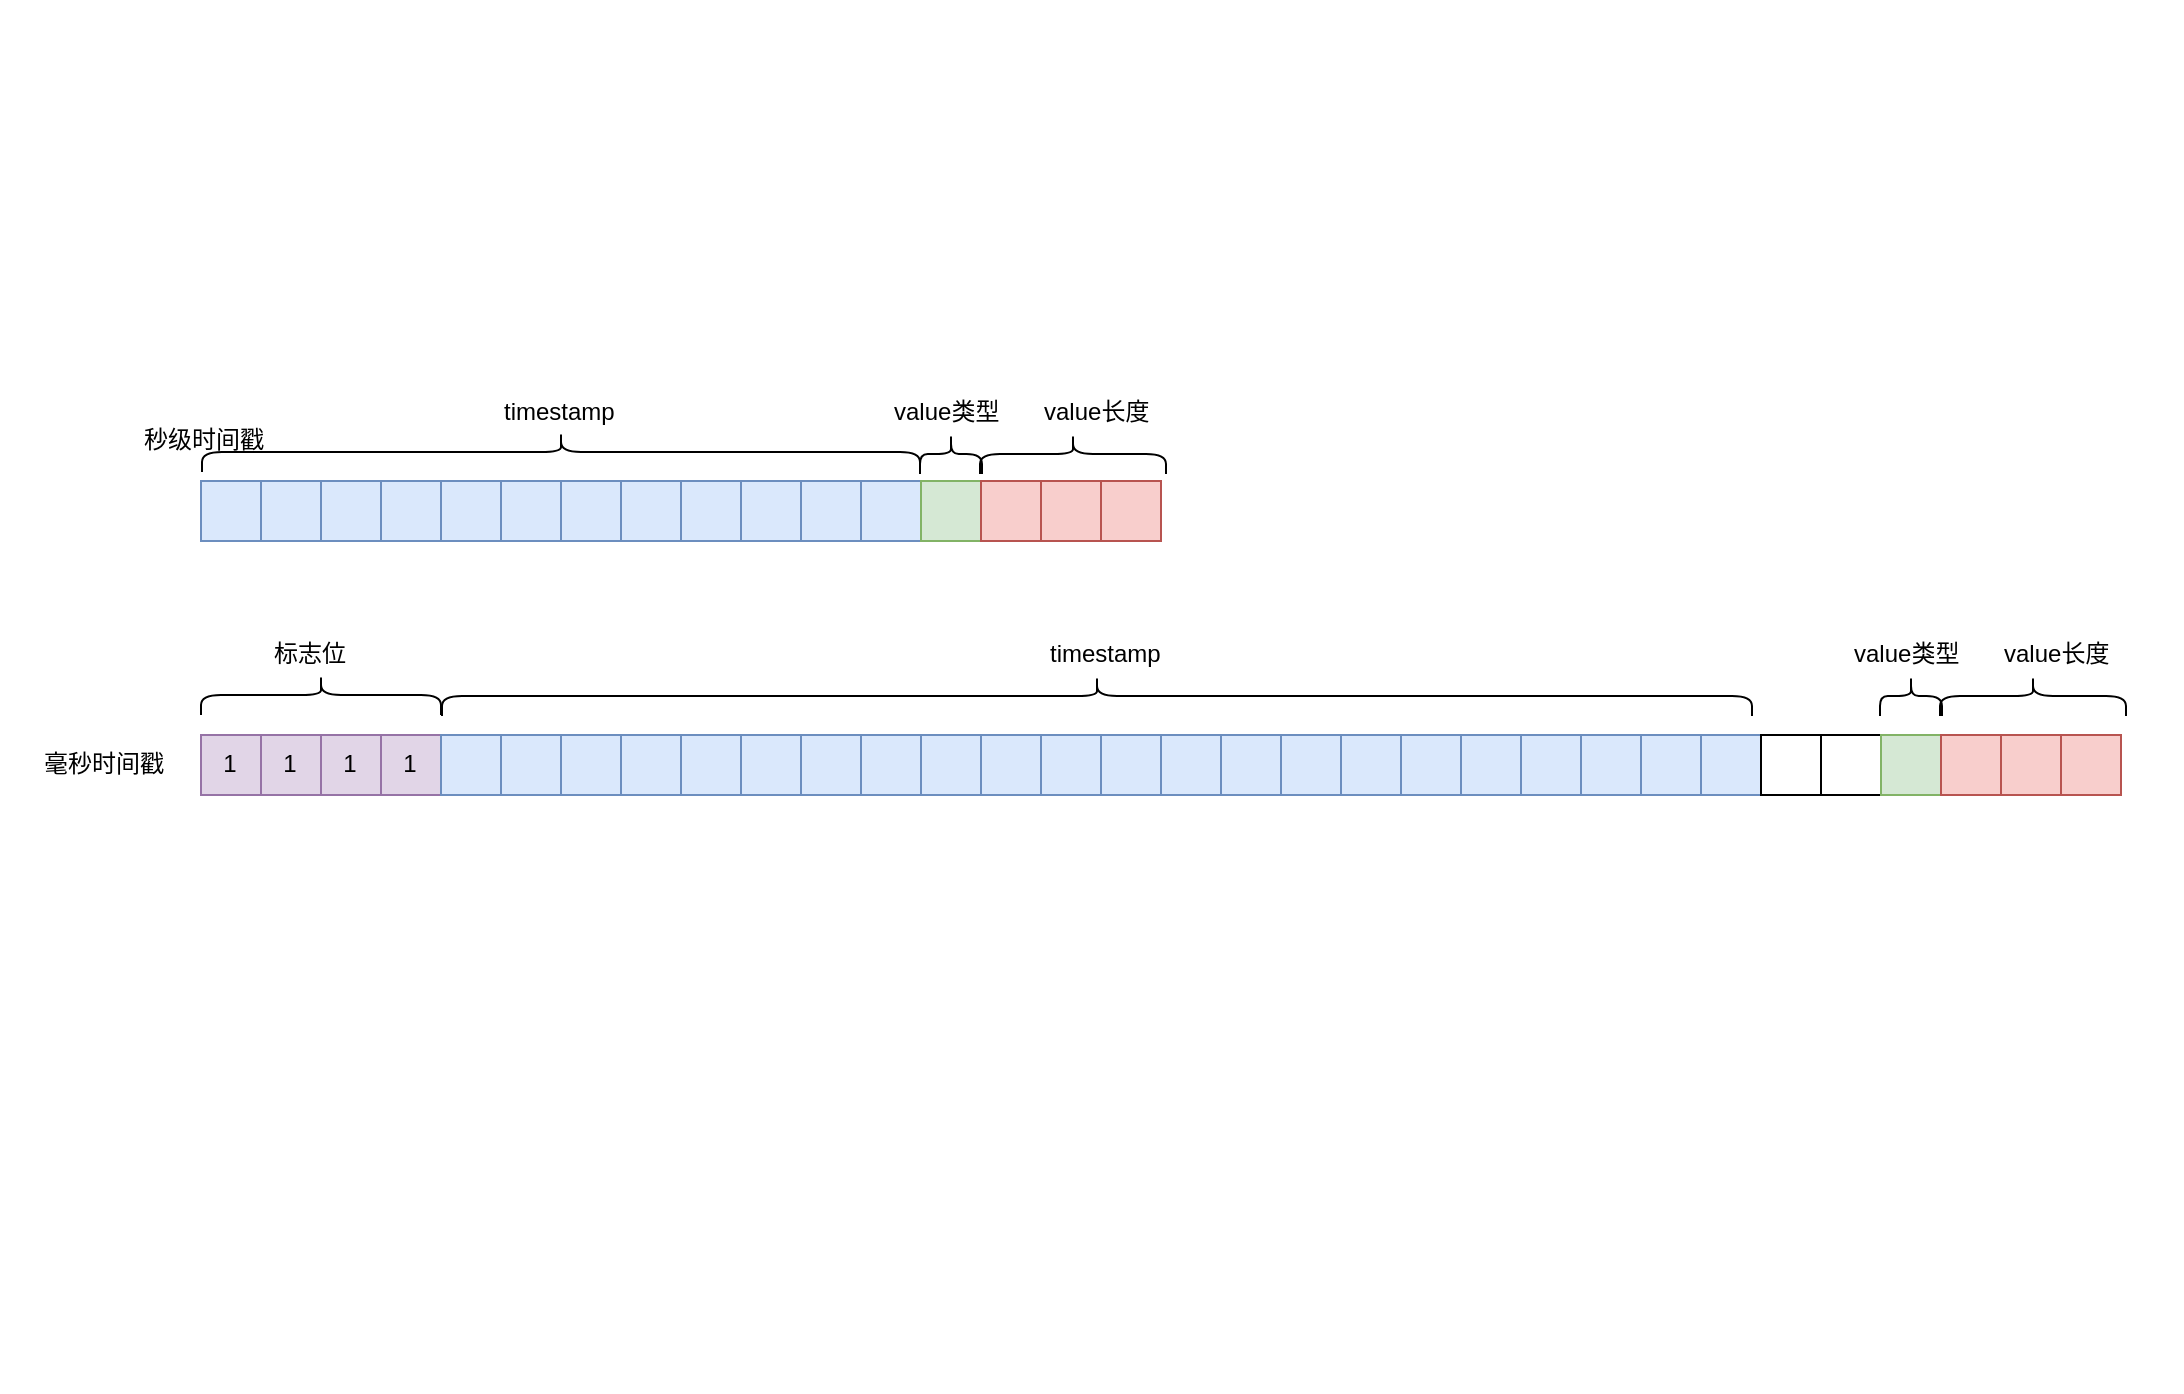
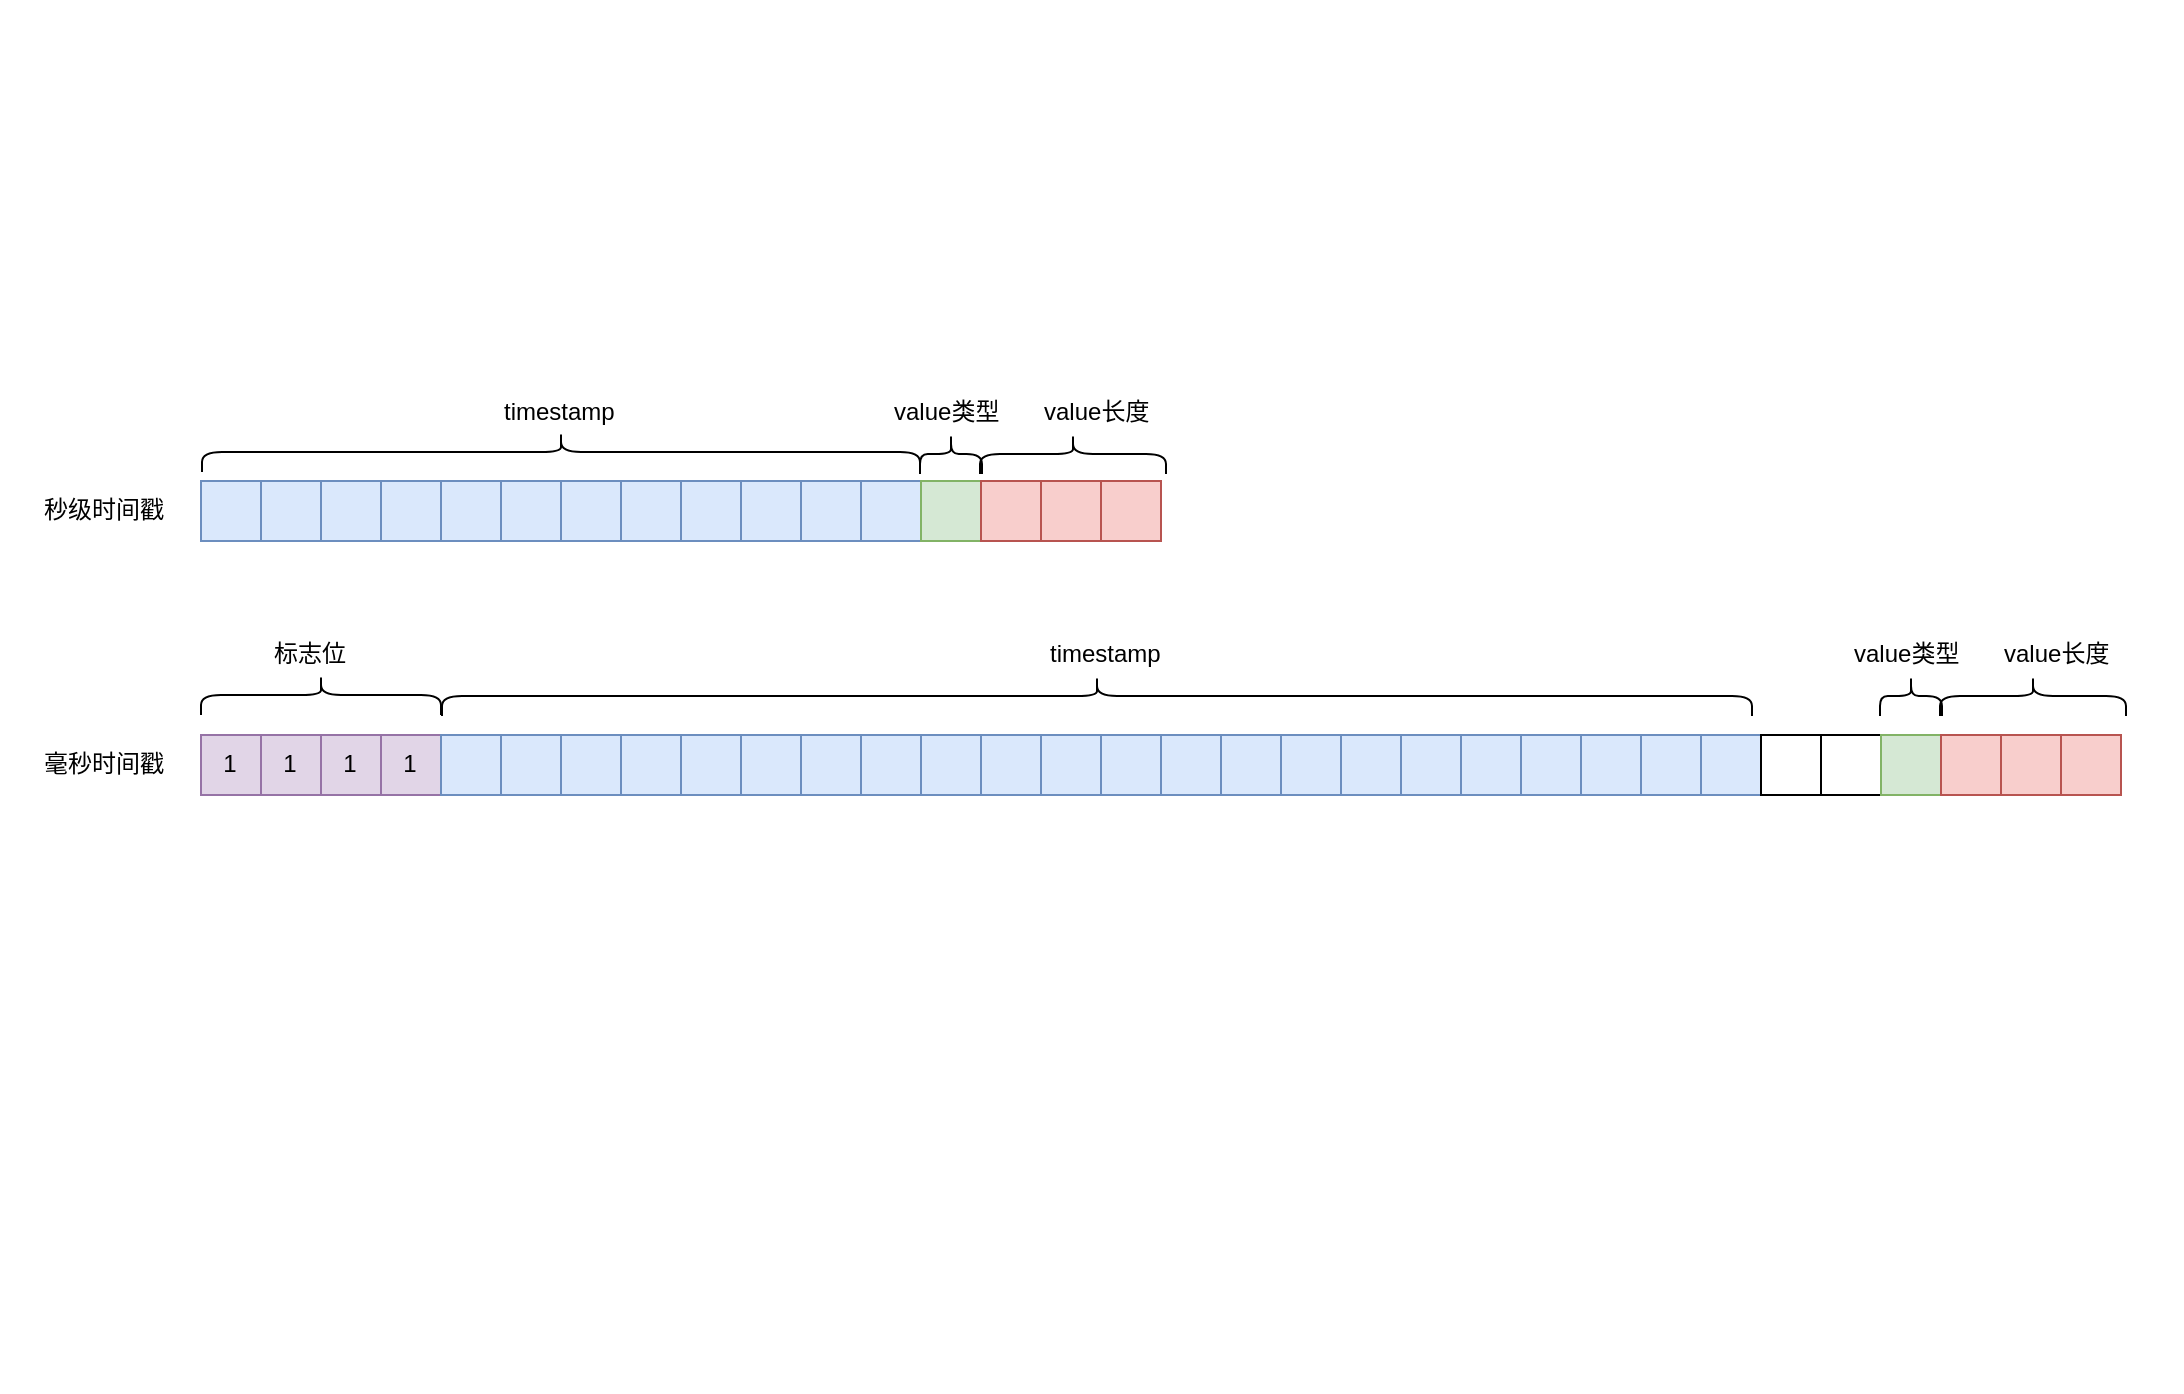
(221, 441) -> (121, 511)
